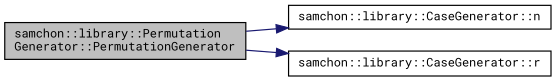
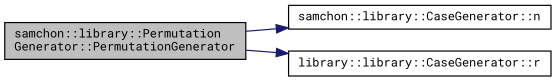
(420, 64) -> (420, 64)
